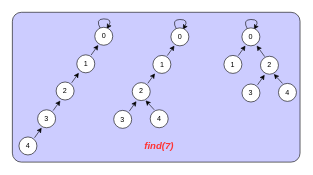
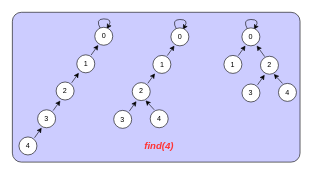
(159, 146) -> (159, 146)
